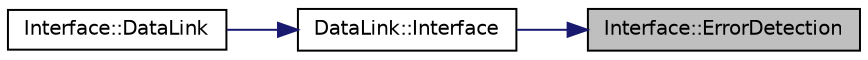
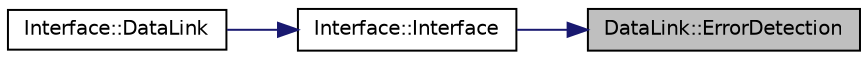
(407, 30) -> (407, 30)
(724, 30) -> (724, 30)
